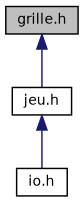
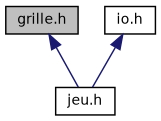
(42, 149) -> (104, 67)
